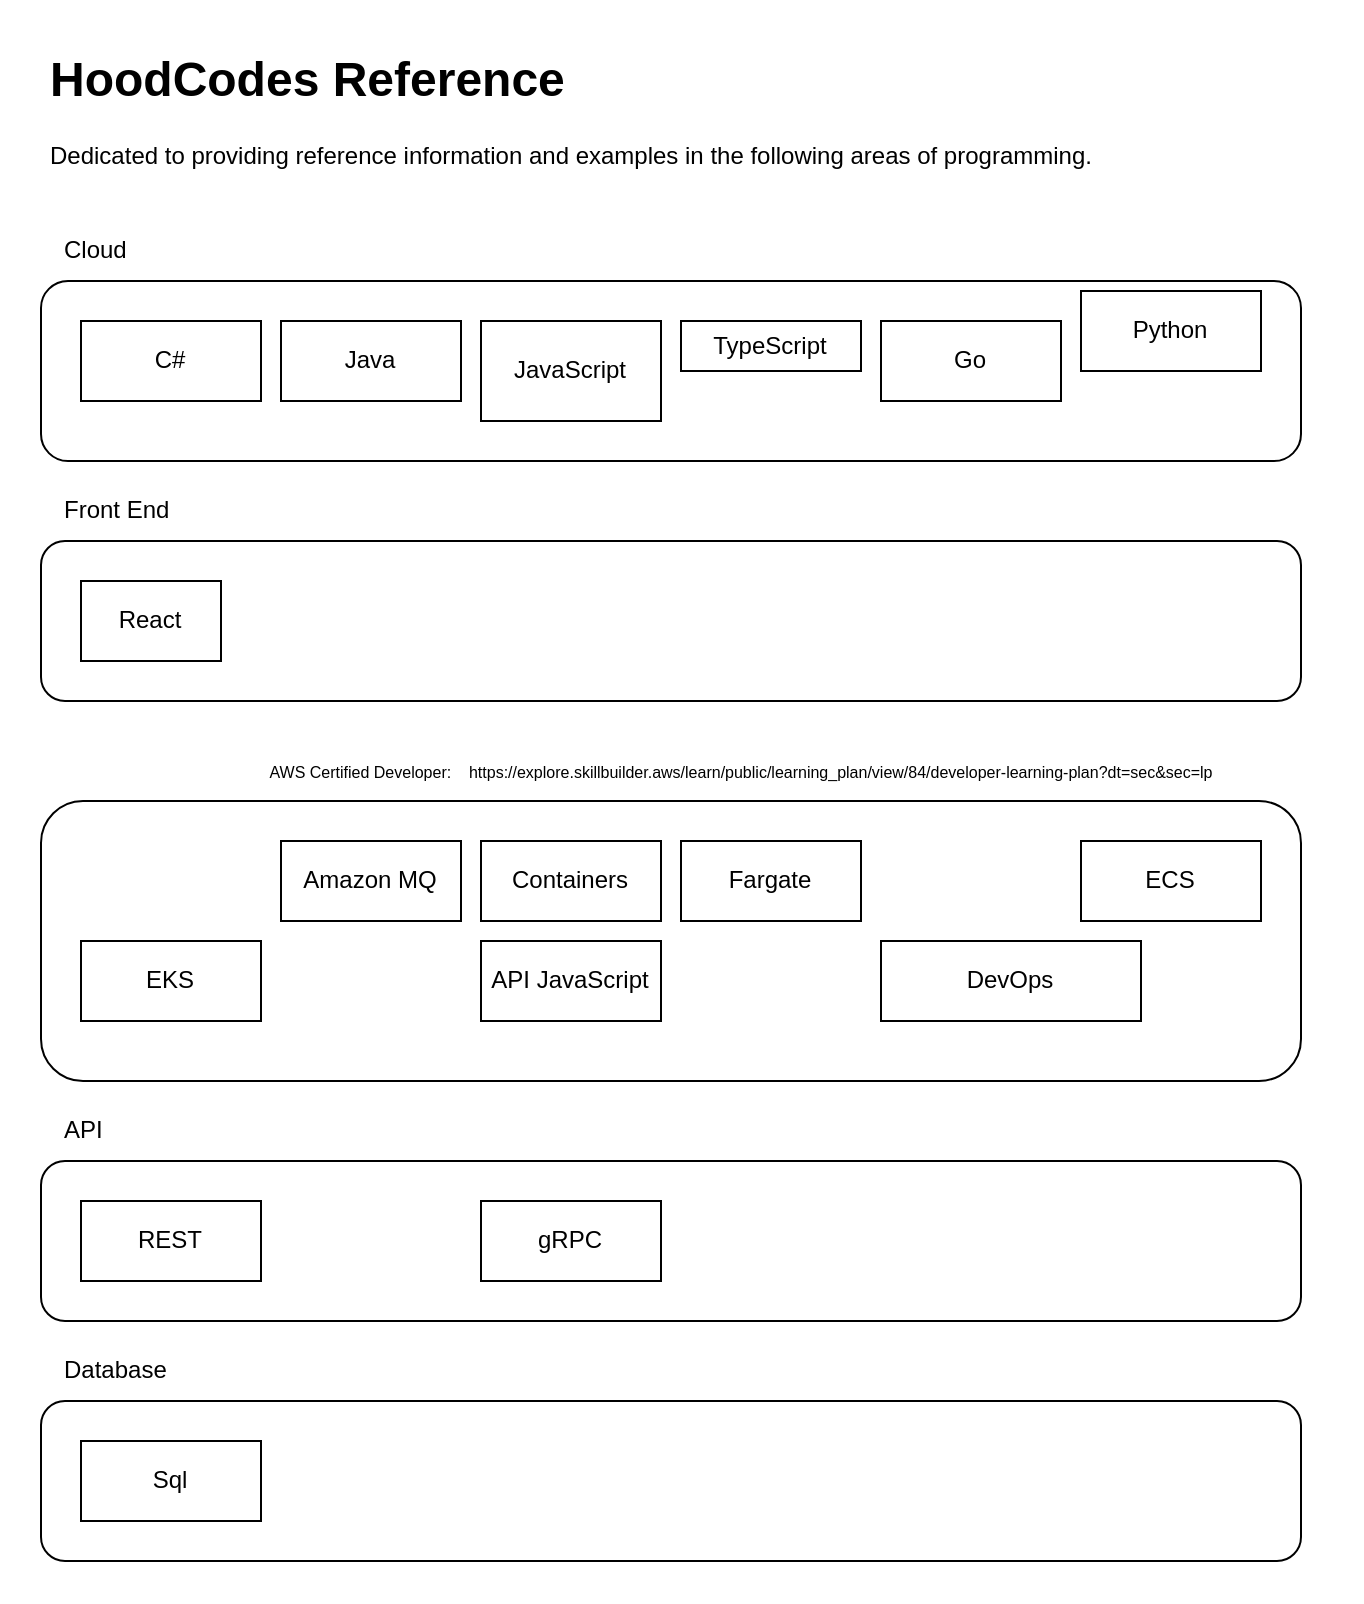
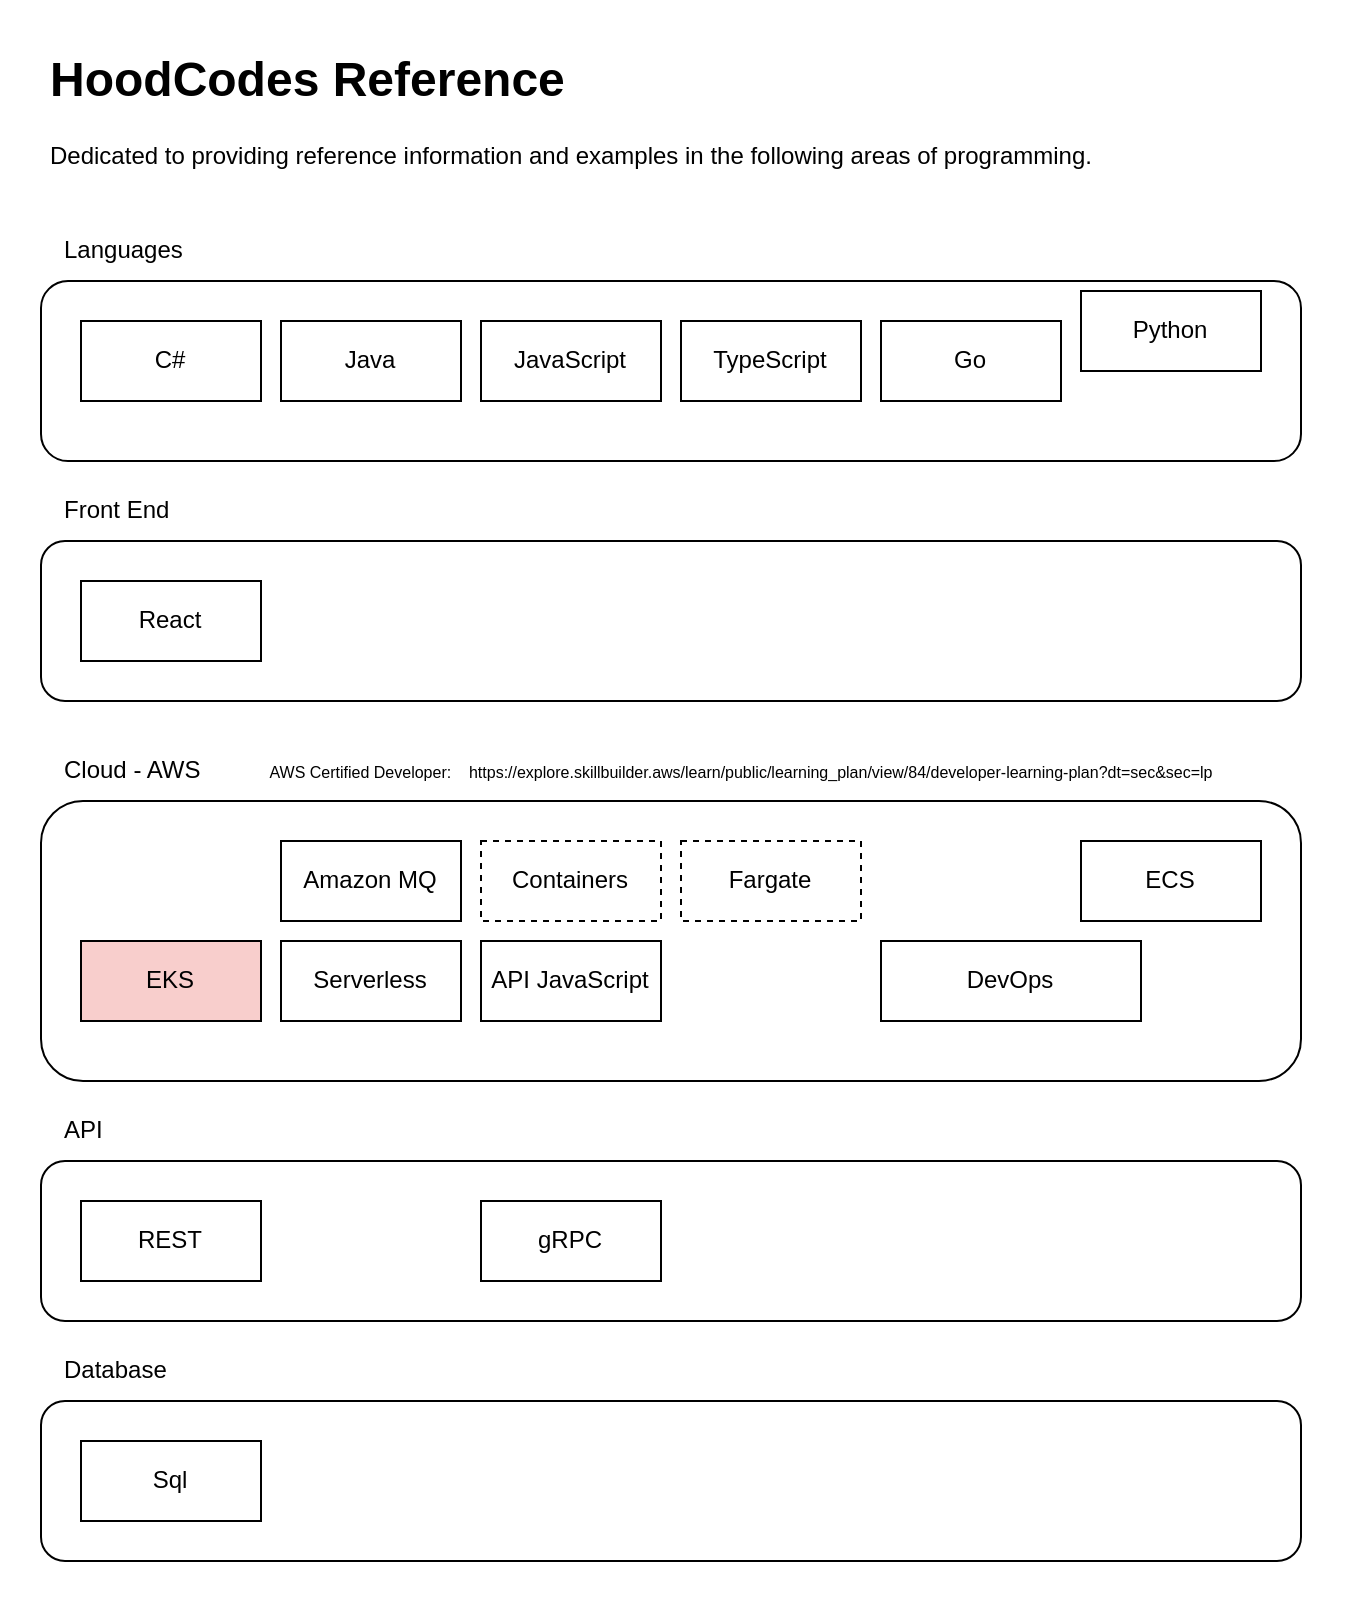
(95, 251) -> (123, 251)
(771, 346) -> (771, 361)
(571, 371) -> (571, 361)
(151, 621) -> (171, 621)
none -> (141, 771)
(571, 881) -> (571, 881)
(771, 881) -> (771, 881)
(171, 981) -> (171, 981)
none -> (371, 981)
